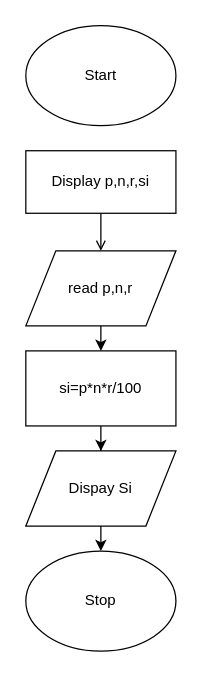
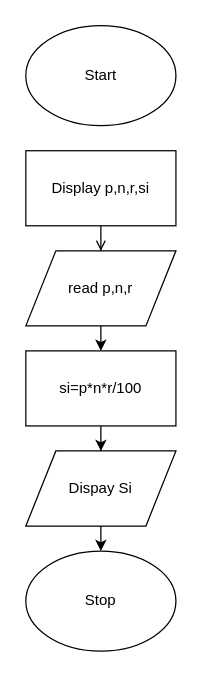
(101, 182) -> (101, 188)
